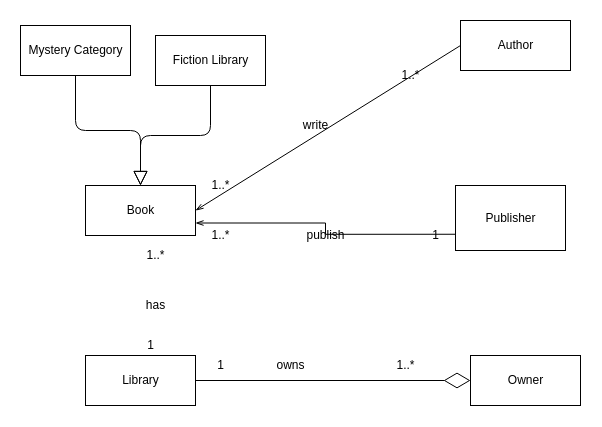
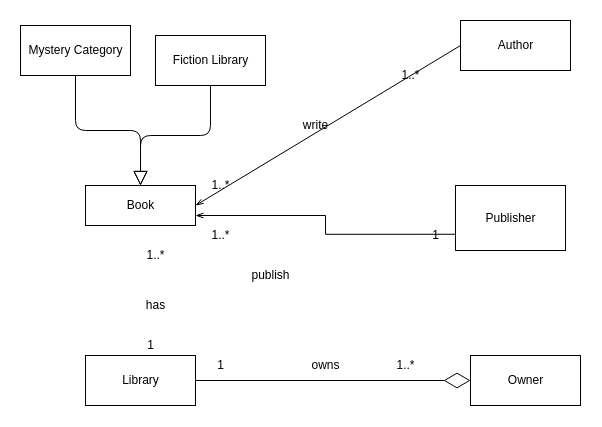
(141, 211) -> (141, 206)
(326, 236) -> (271, 276)
(291, 366) -> (326, 366)
